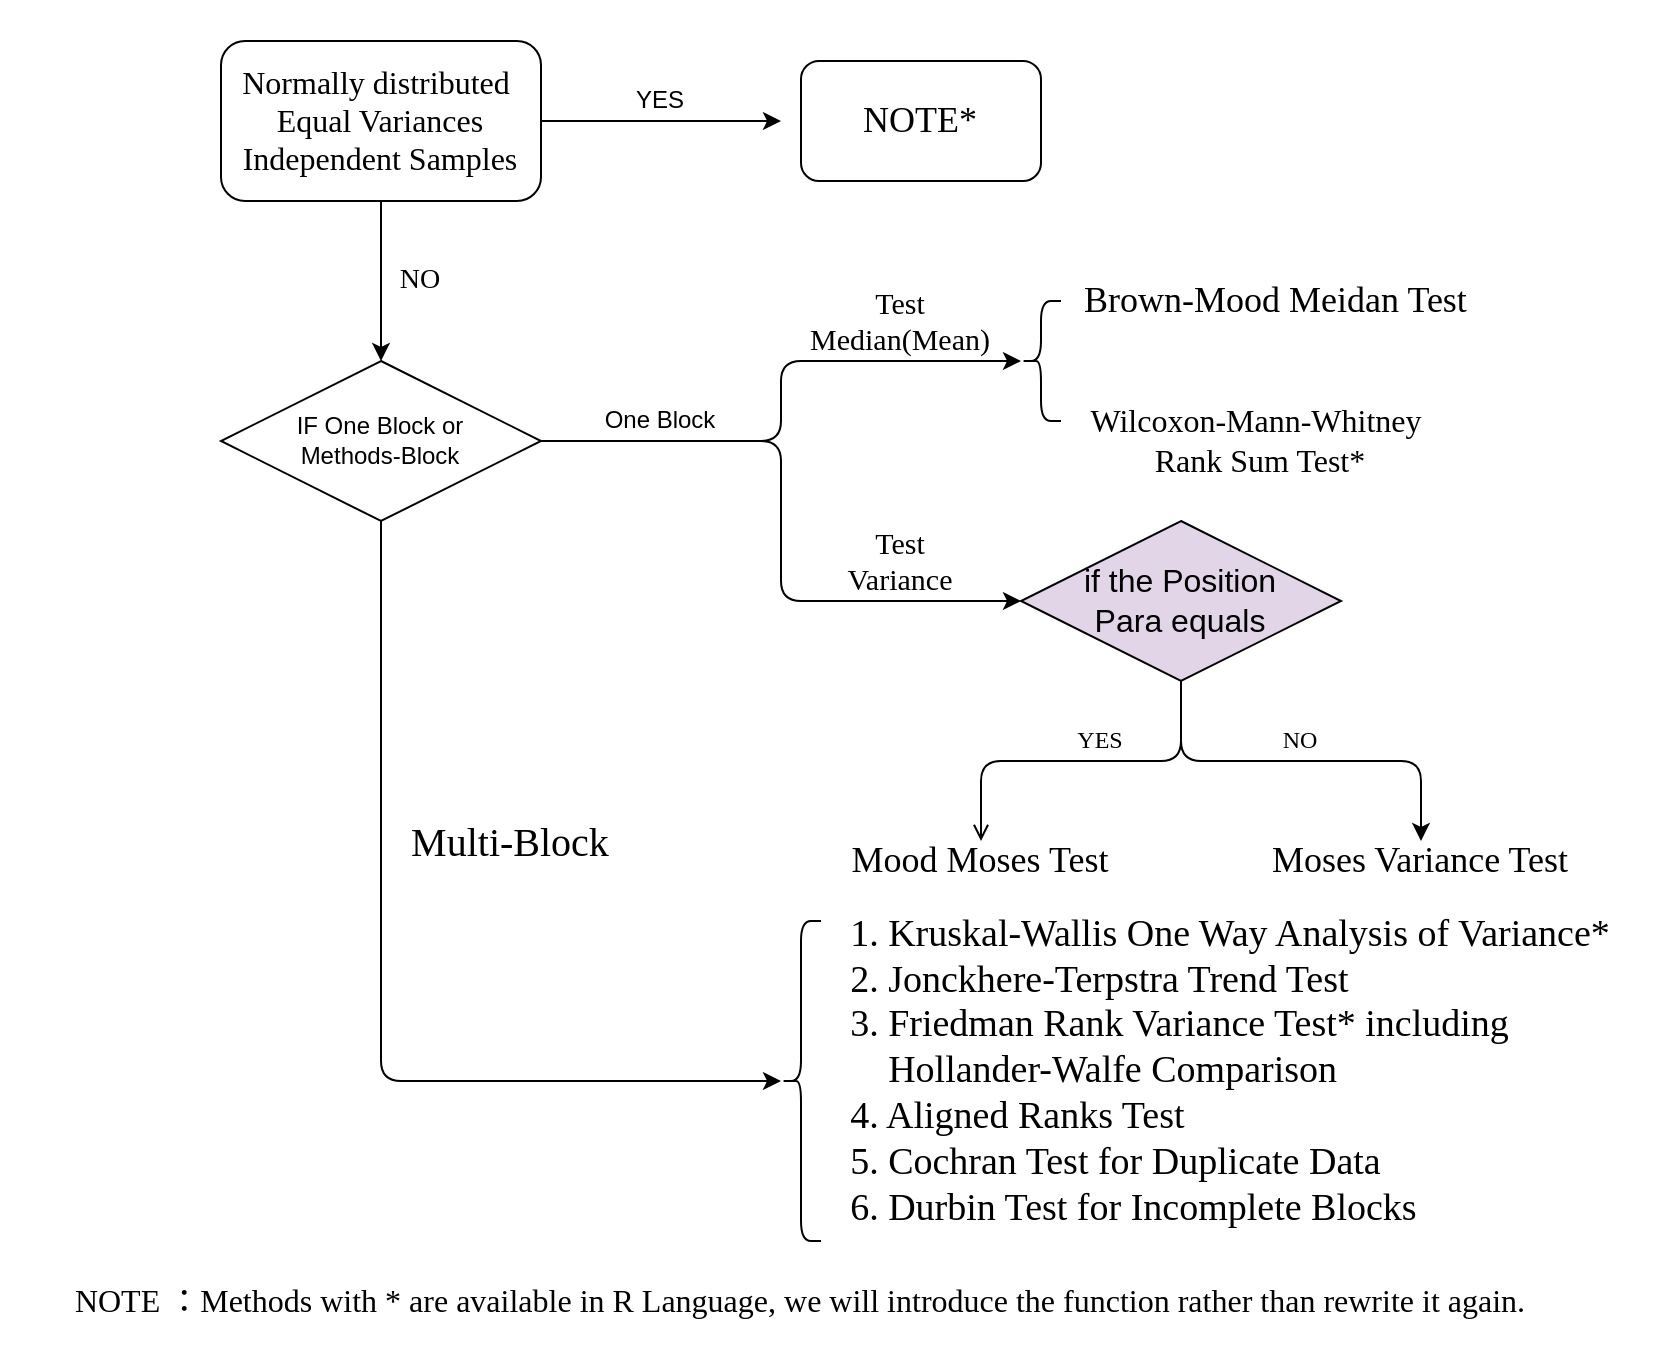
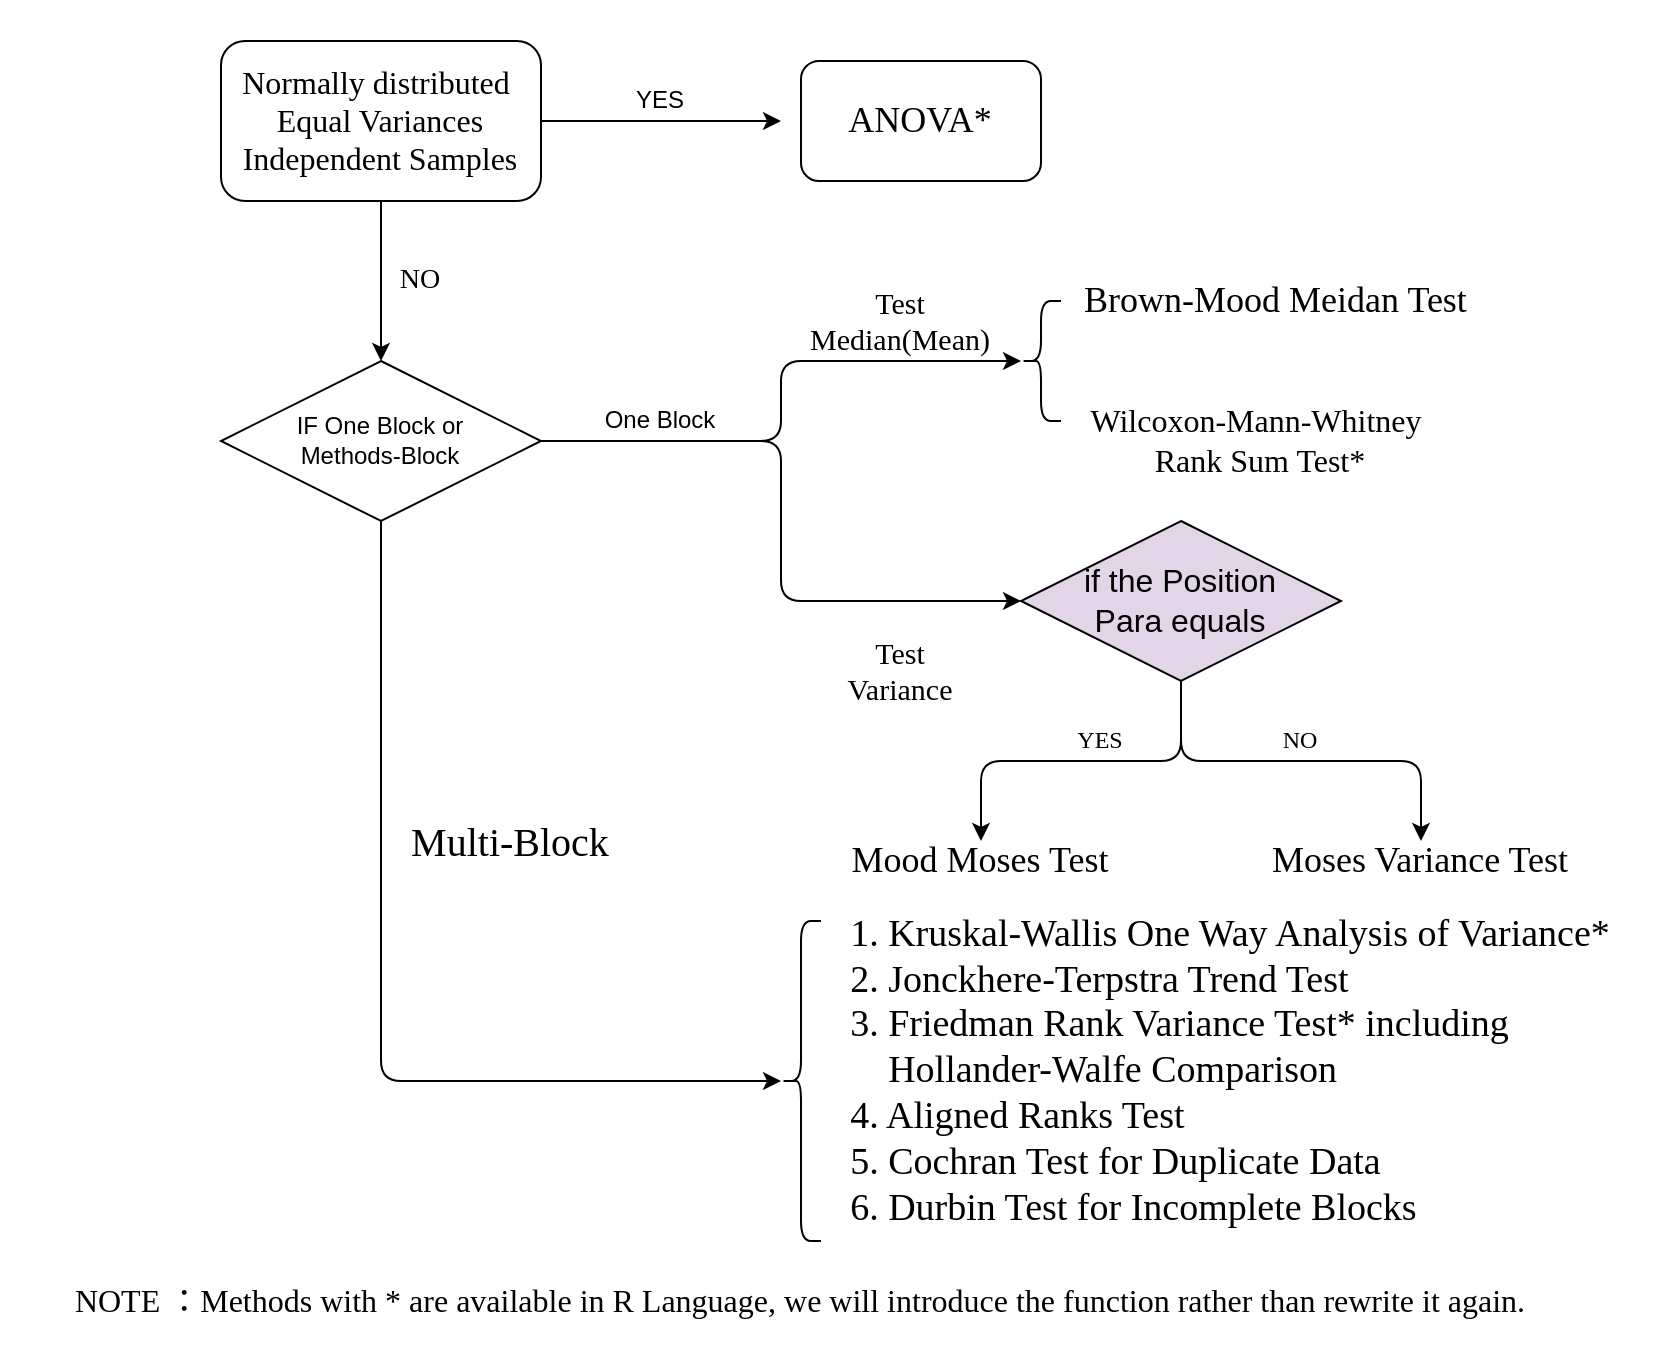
(921, 121) -> (921, 121)
(901, 561) -> (901, 671)
(981, 828) -> (981, 826)
